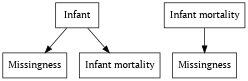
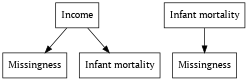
(77, 15) -> (77, 15)
